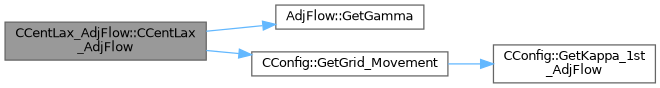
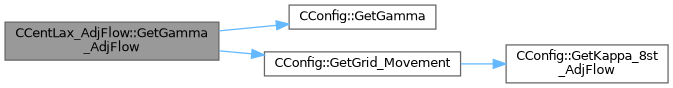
(350, 17) -> (363, 17)
(106, 41) -> (112, 41)
(574, 64) -> (587, 64)
